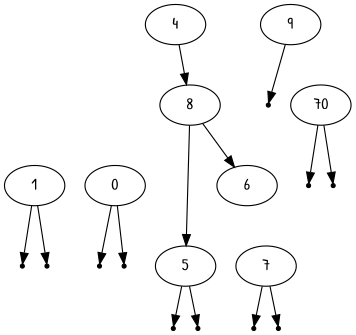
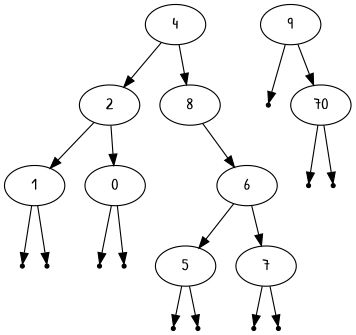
none -> (304, 59)
none -> (110, 105)
(188, 180) -> (220, 221)
none -> (255, 220)
